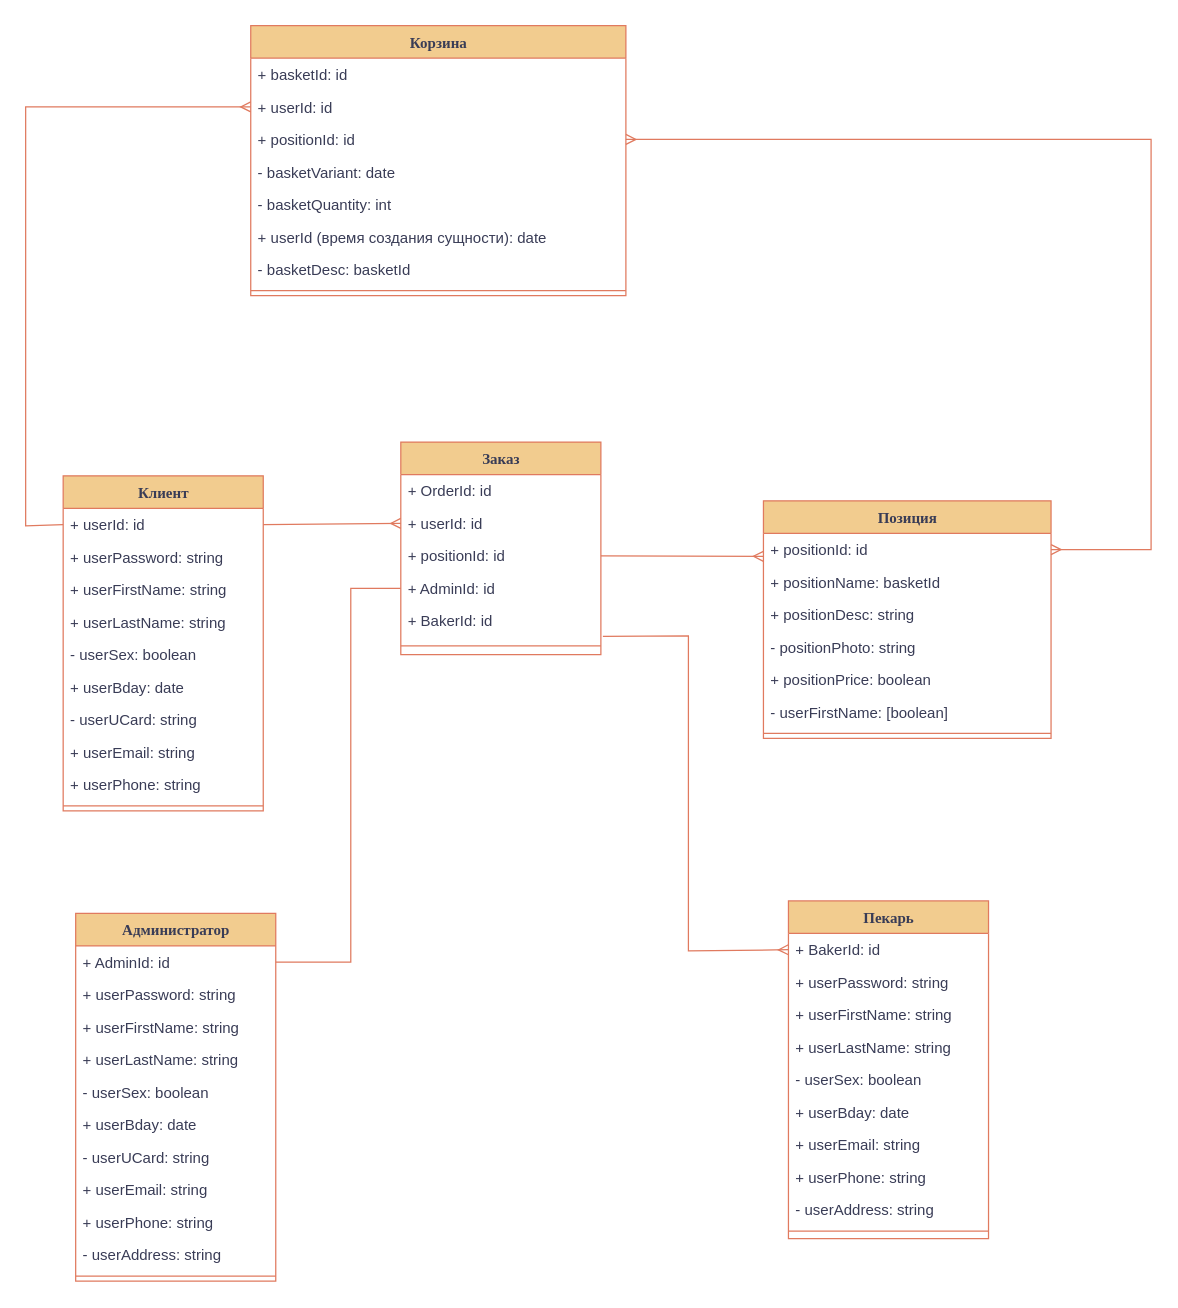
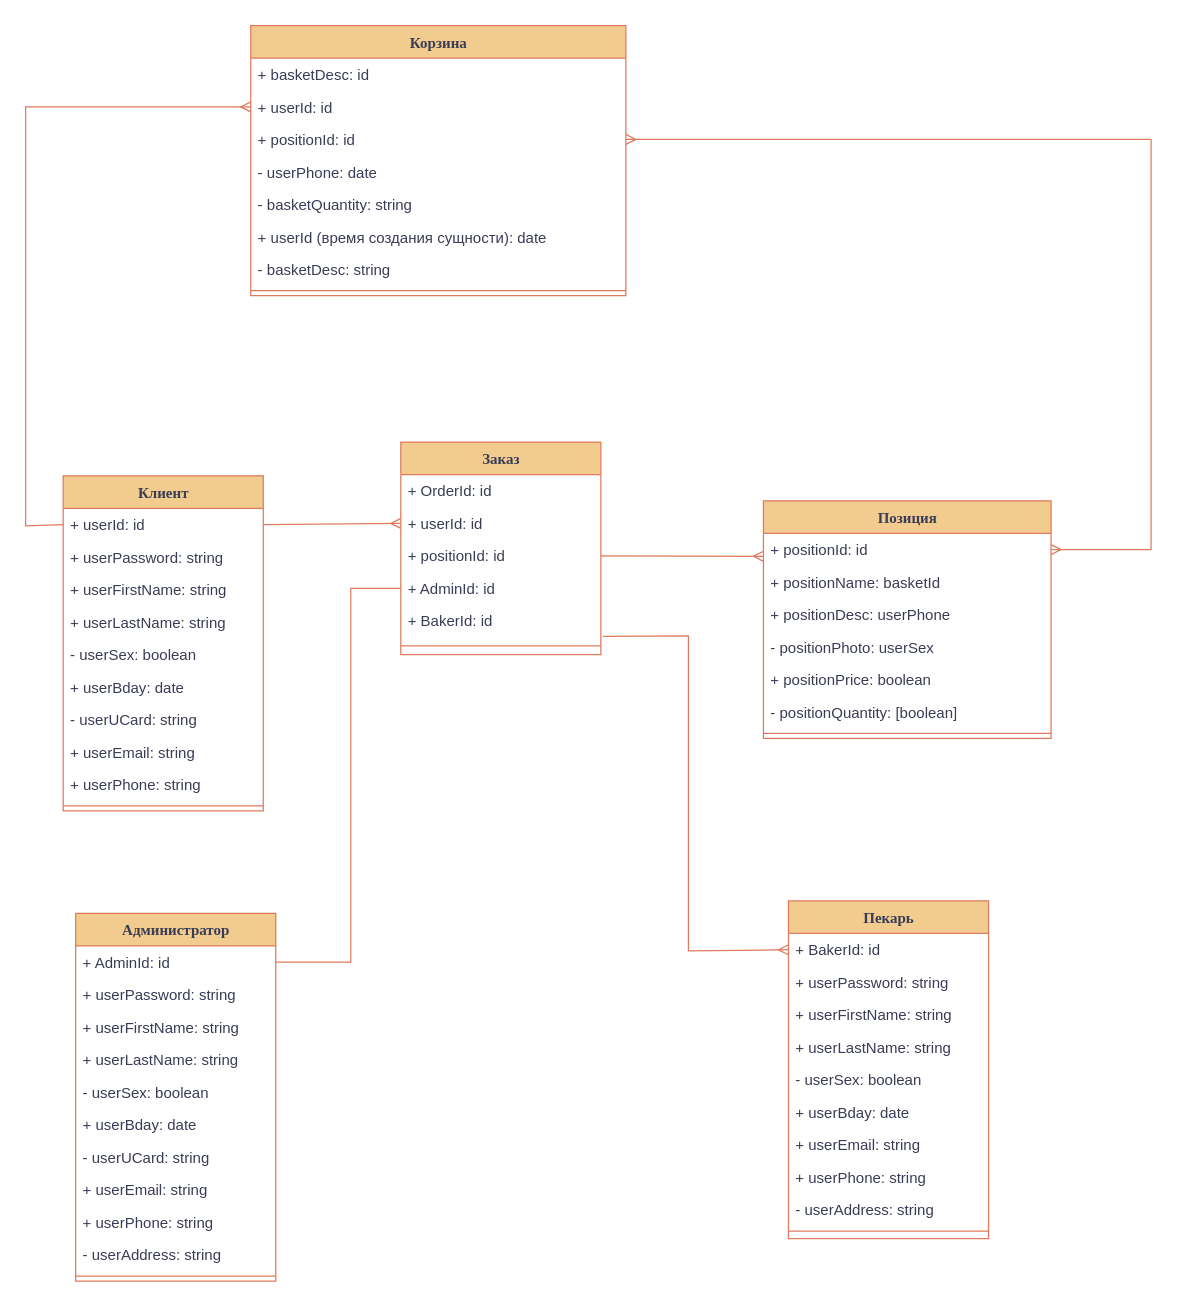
(309, 76) -> (318, 76)
(339, 173) -> (324, 173)
(337, 206) -> (349, 206)
(345, 271) -> (334, 271)
(851, 616) -> (866, 616)
(856, 648) -> (862, 648)
(870, 713) -> (879, 713)
